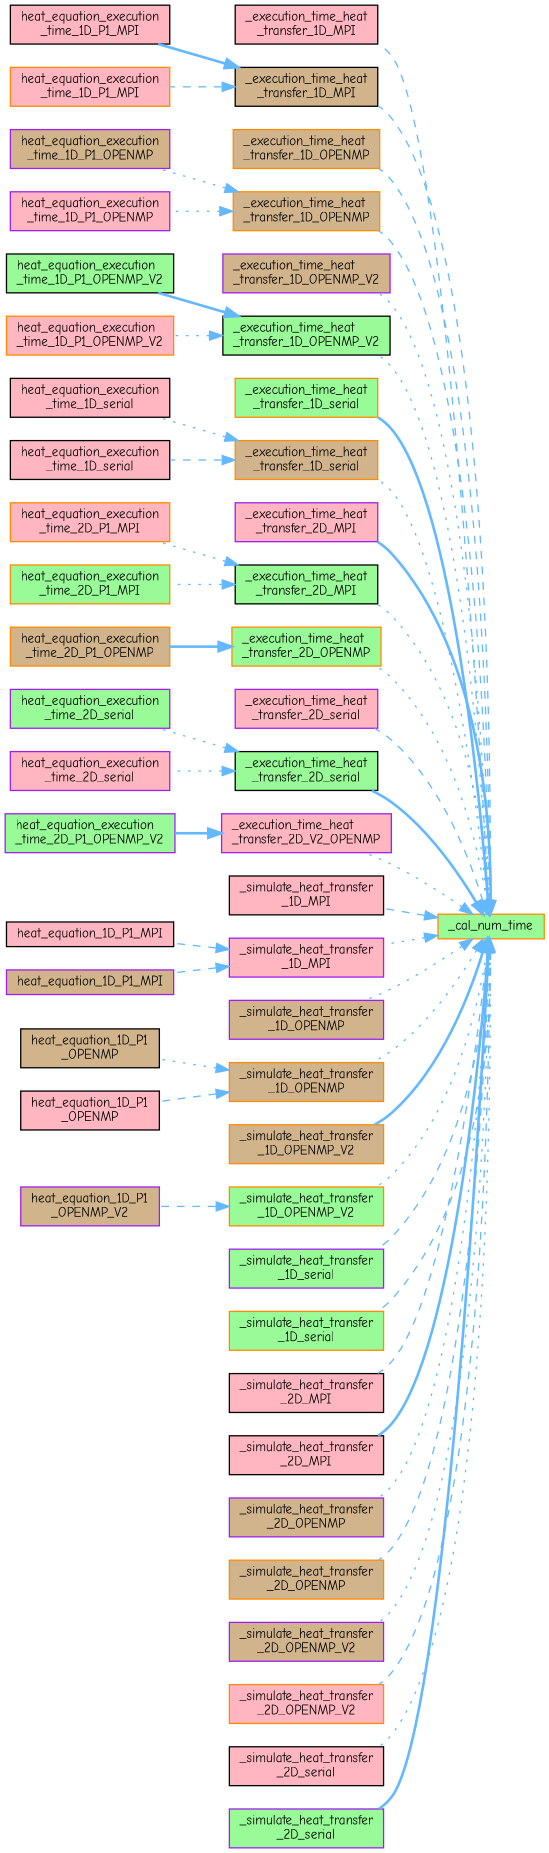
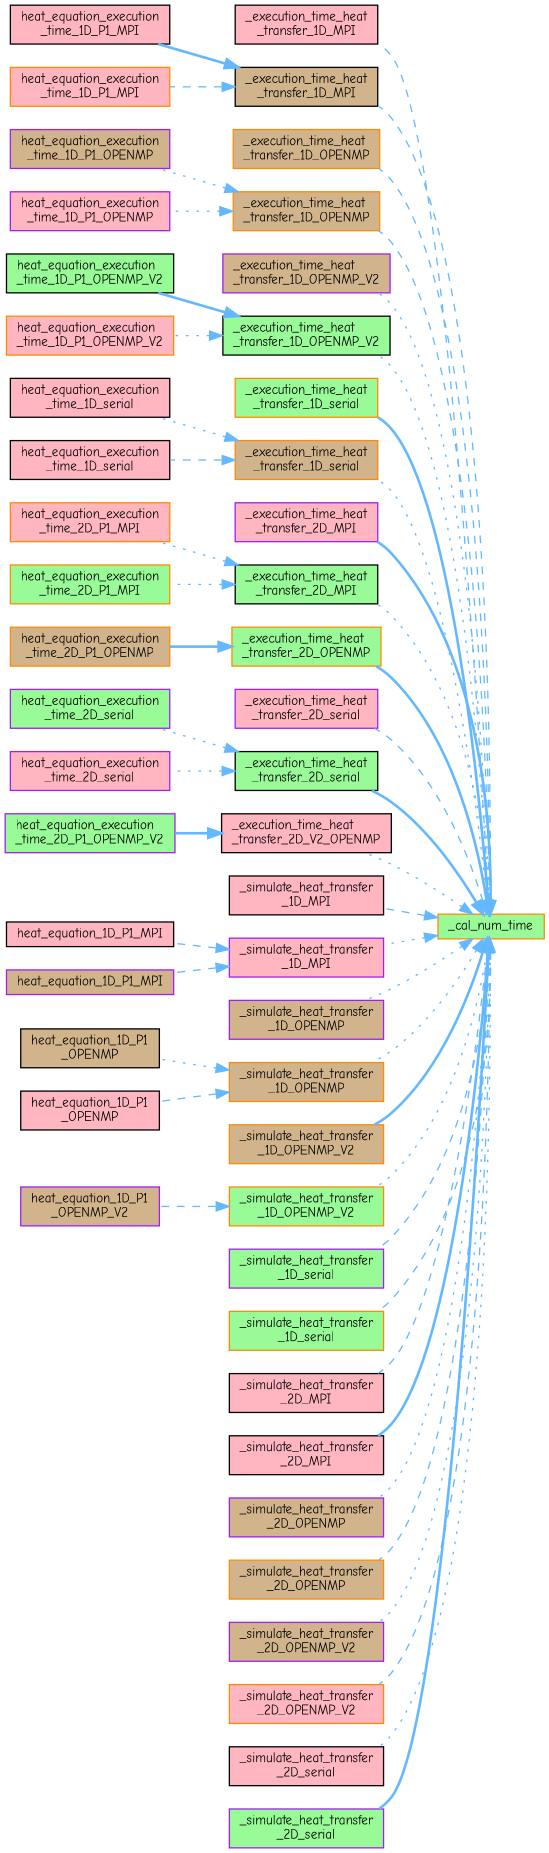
(452, 773) -> (452, 773)
(306, 833) -> (306, 833)
